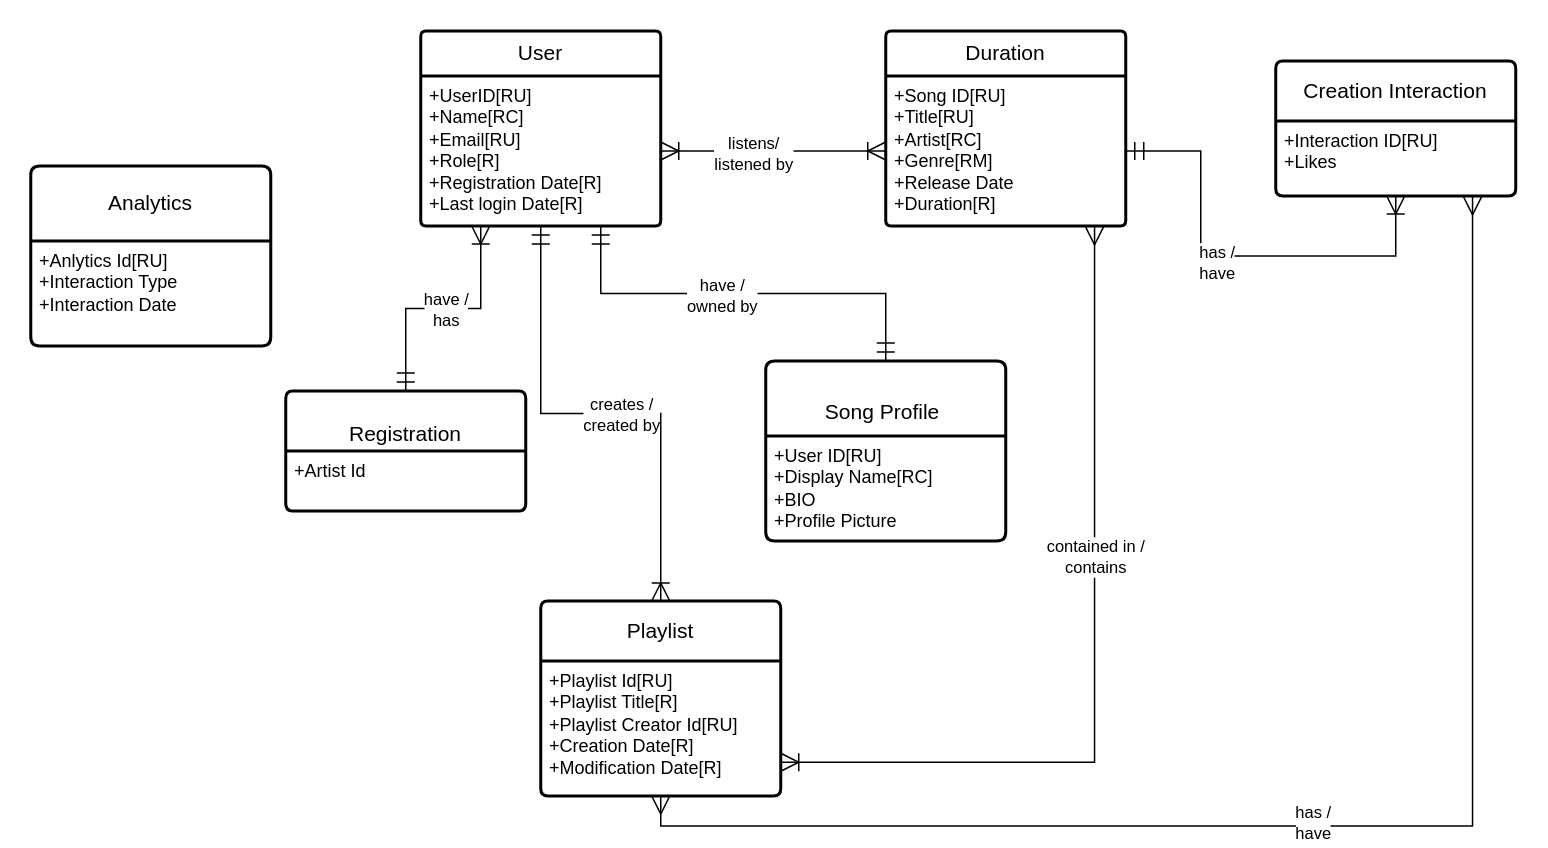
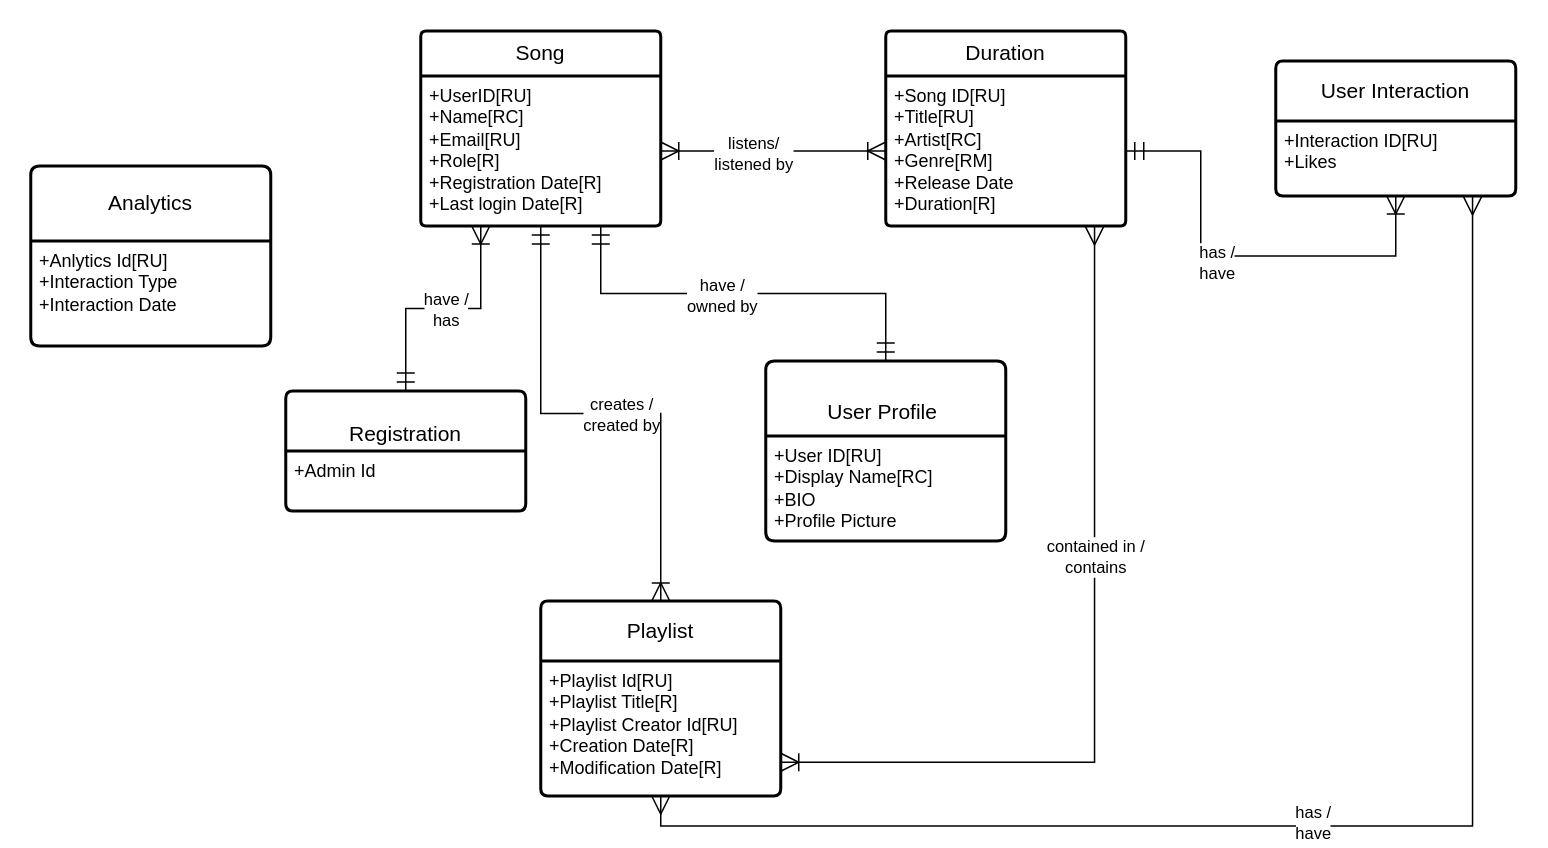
(541, 53) -> (541, 53)
(1396, 91) -> (1396, 91)
(886, 398) -> (886, 398)
(340, 472) -> (335, 472)
